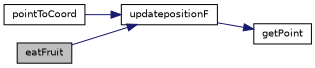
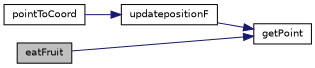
(100, 36) -> (158, 44)
